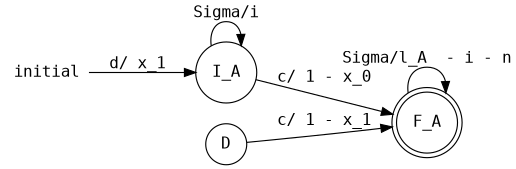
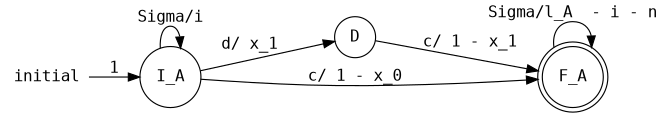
none -> (262, 57)
(142, 64) -> (114, 69)
